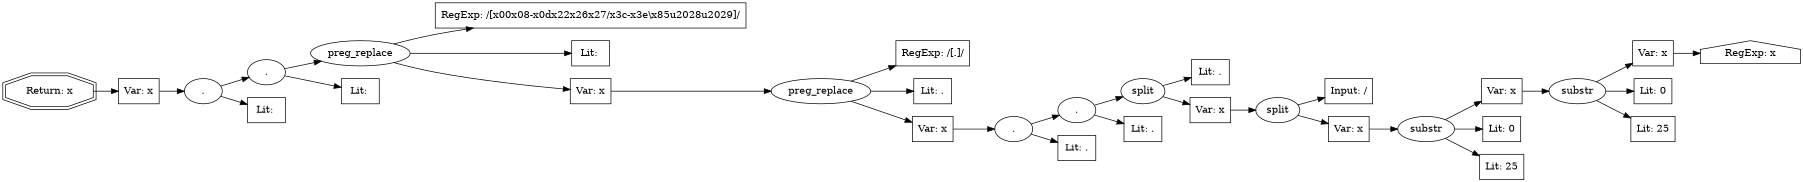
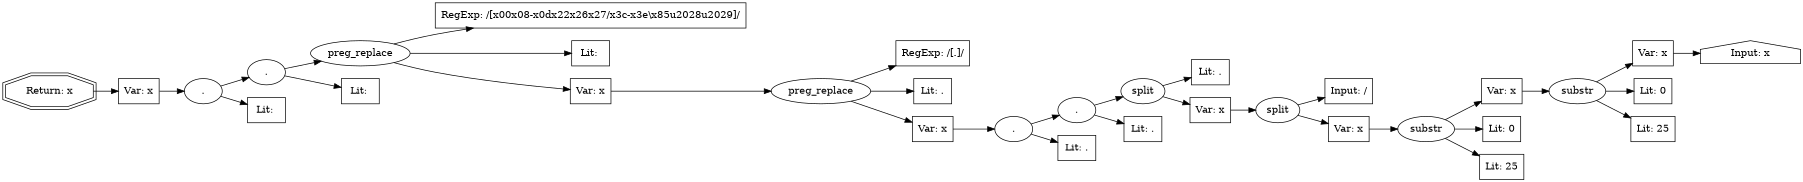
(1750, 53) -> (1750, 53)
